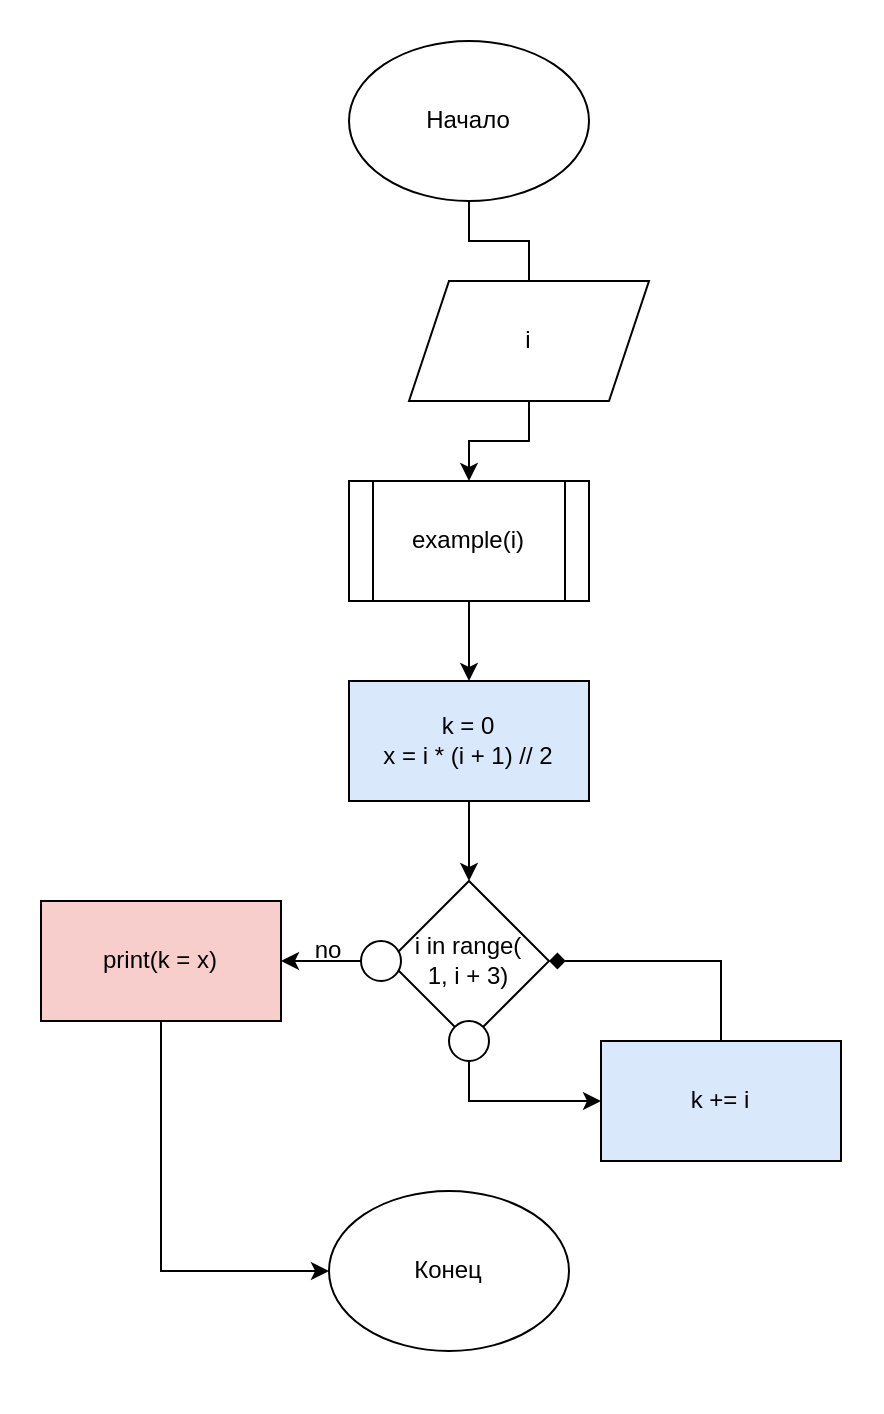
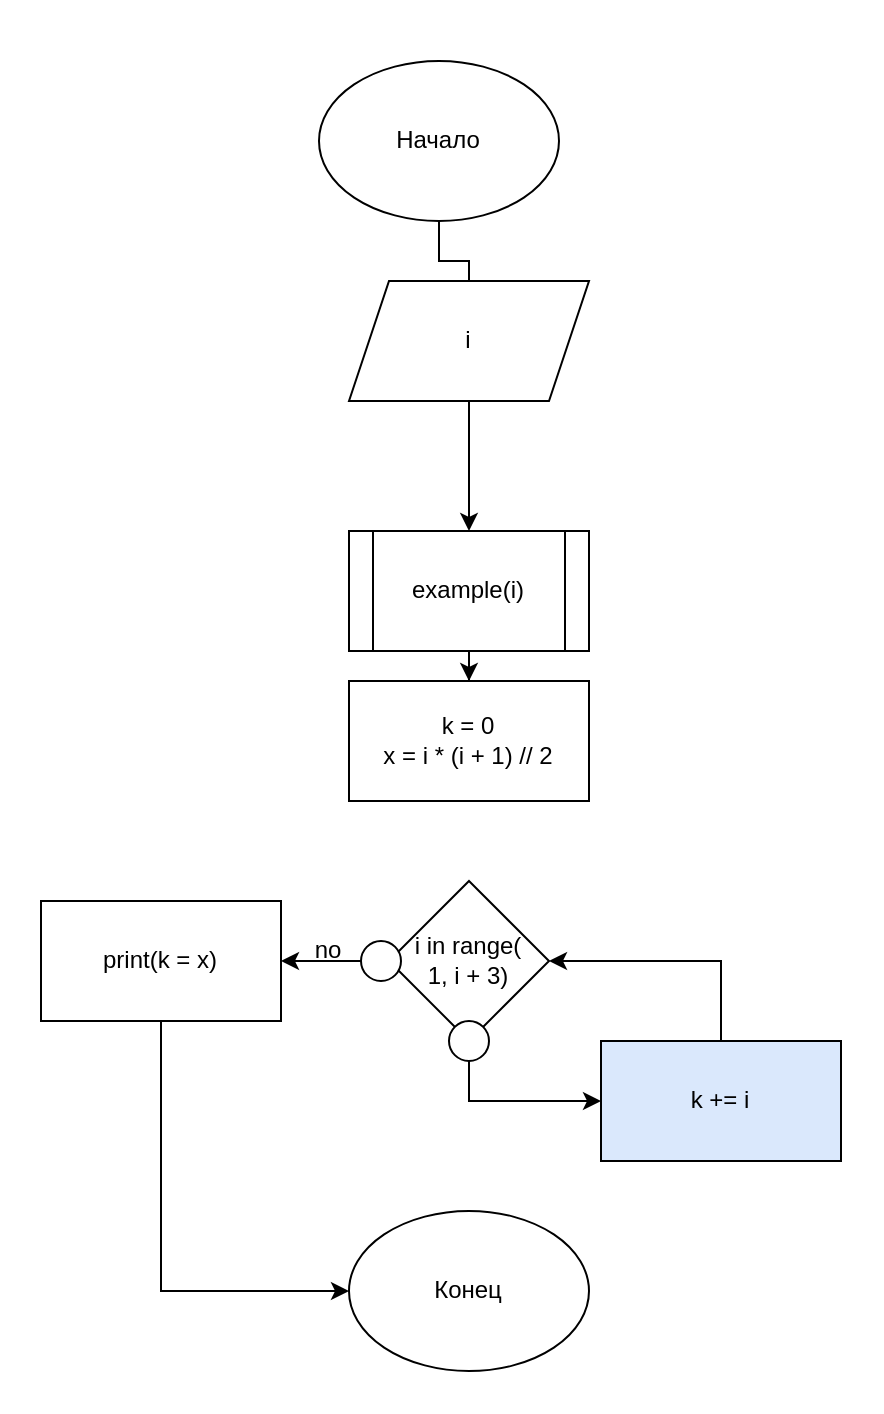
(469, 121) -> (439, 141)
(529, 341) -> (469, 341)
(469, 541) -> (469, 591)
(469, 741) -> (469, 741)
(469, 834) -> none
(161, 961) -> (161, 961)
(565, 961) -> (564, 961)
(449, 1271) -> (469, 1291)
